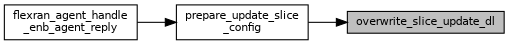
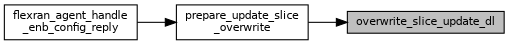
(71, 22) -> (71, 22)
(242, 22) -> (242, 22)
